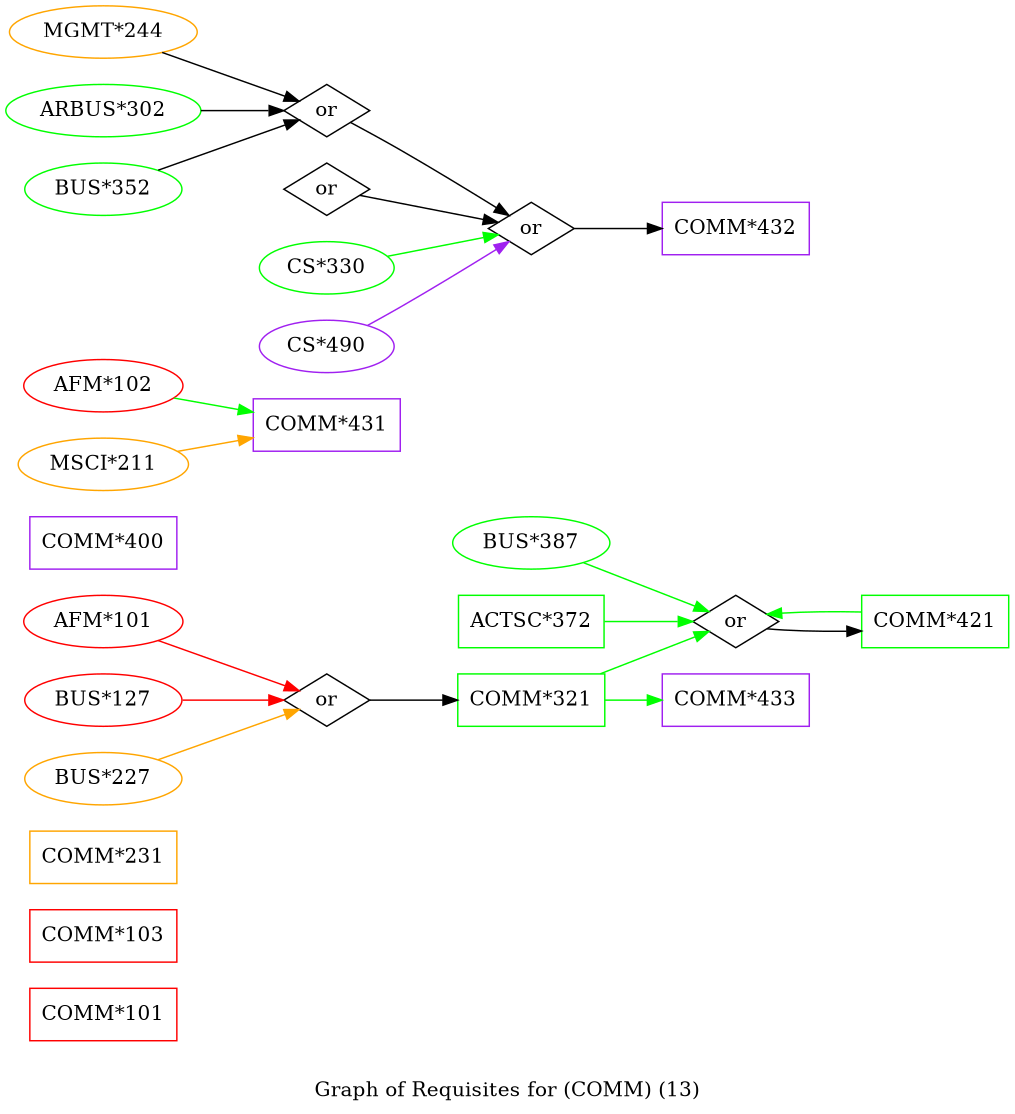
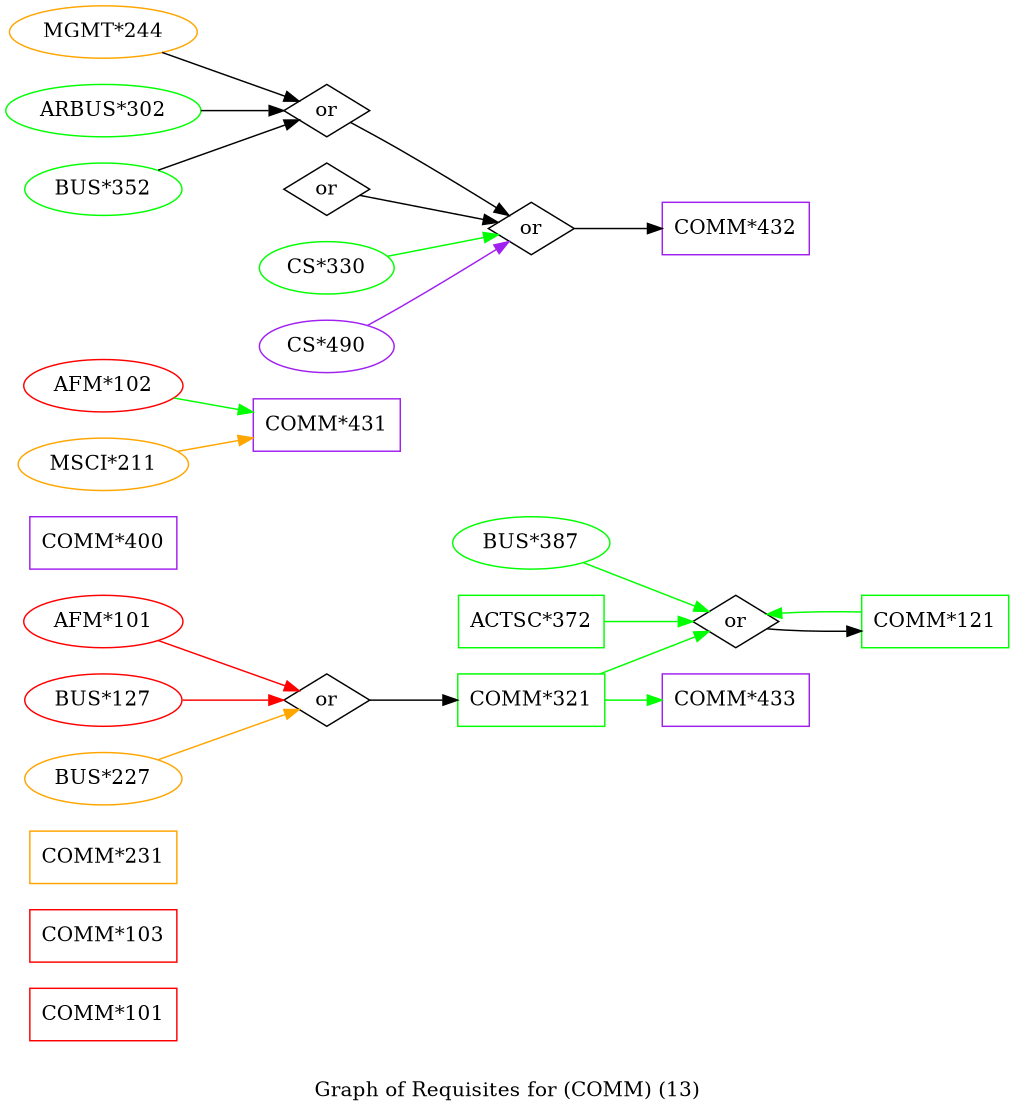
(935, 622) -> (935, 622)
